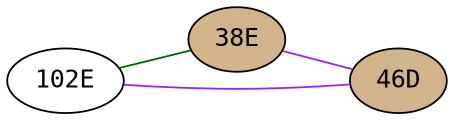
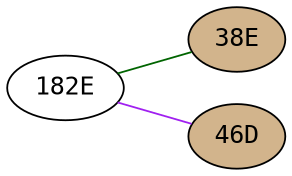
(318, 60) -> none
(65, 81) -> (65, 88)
